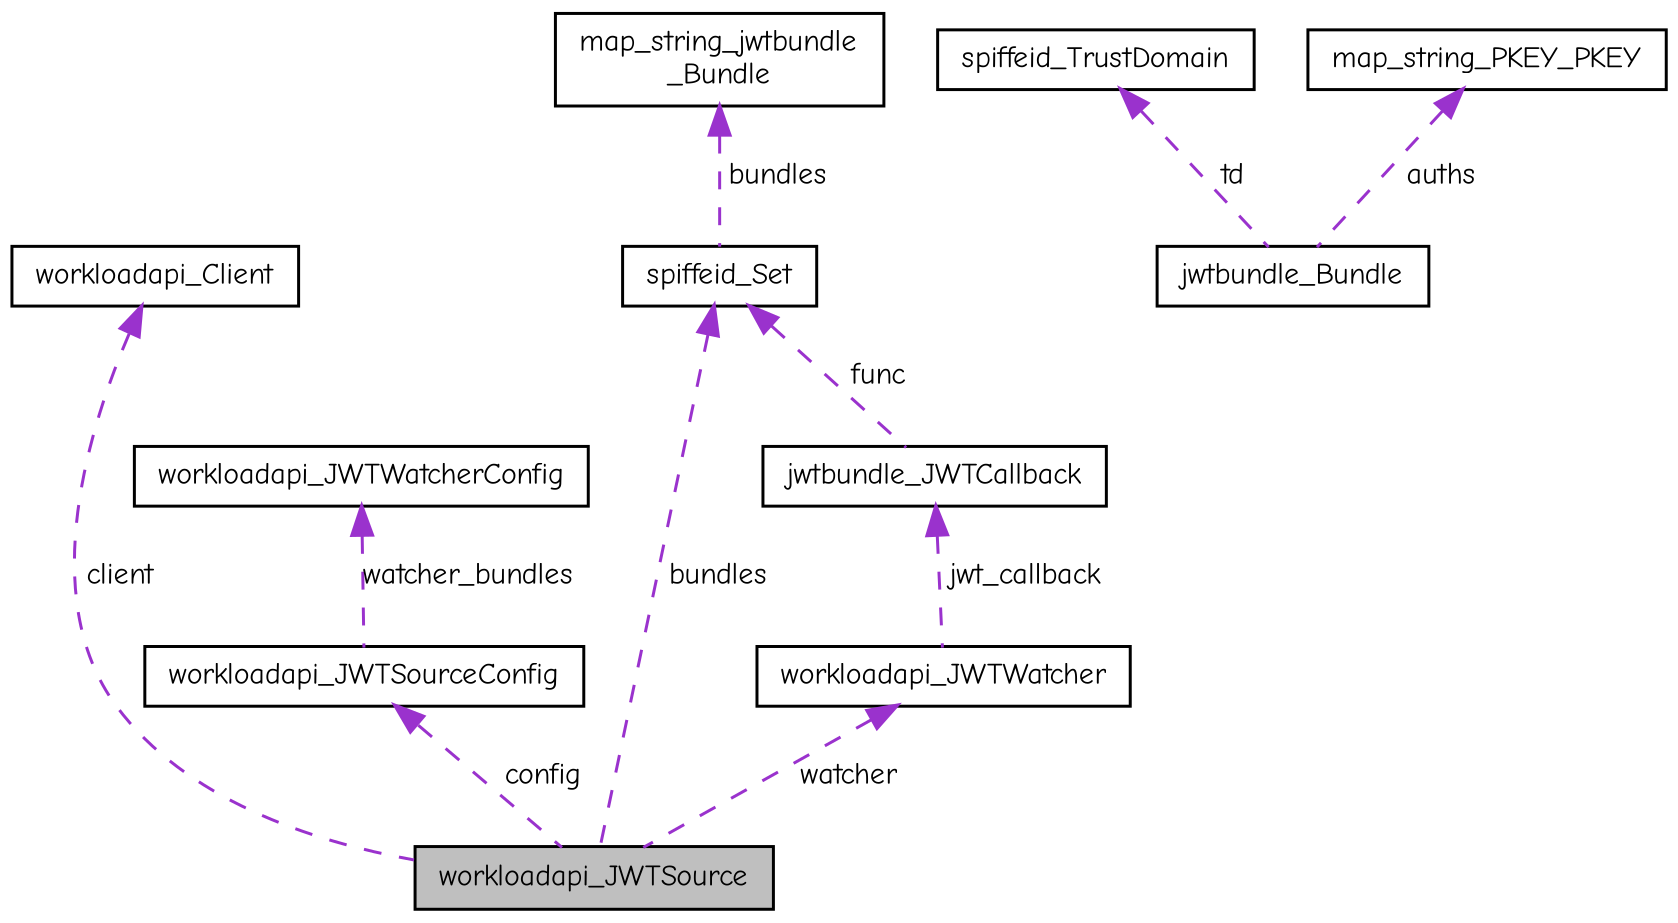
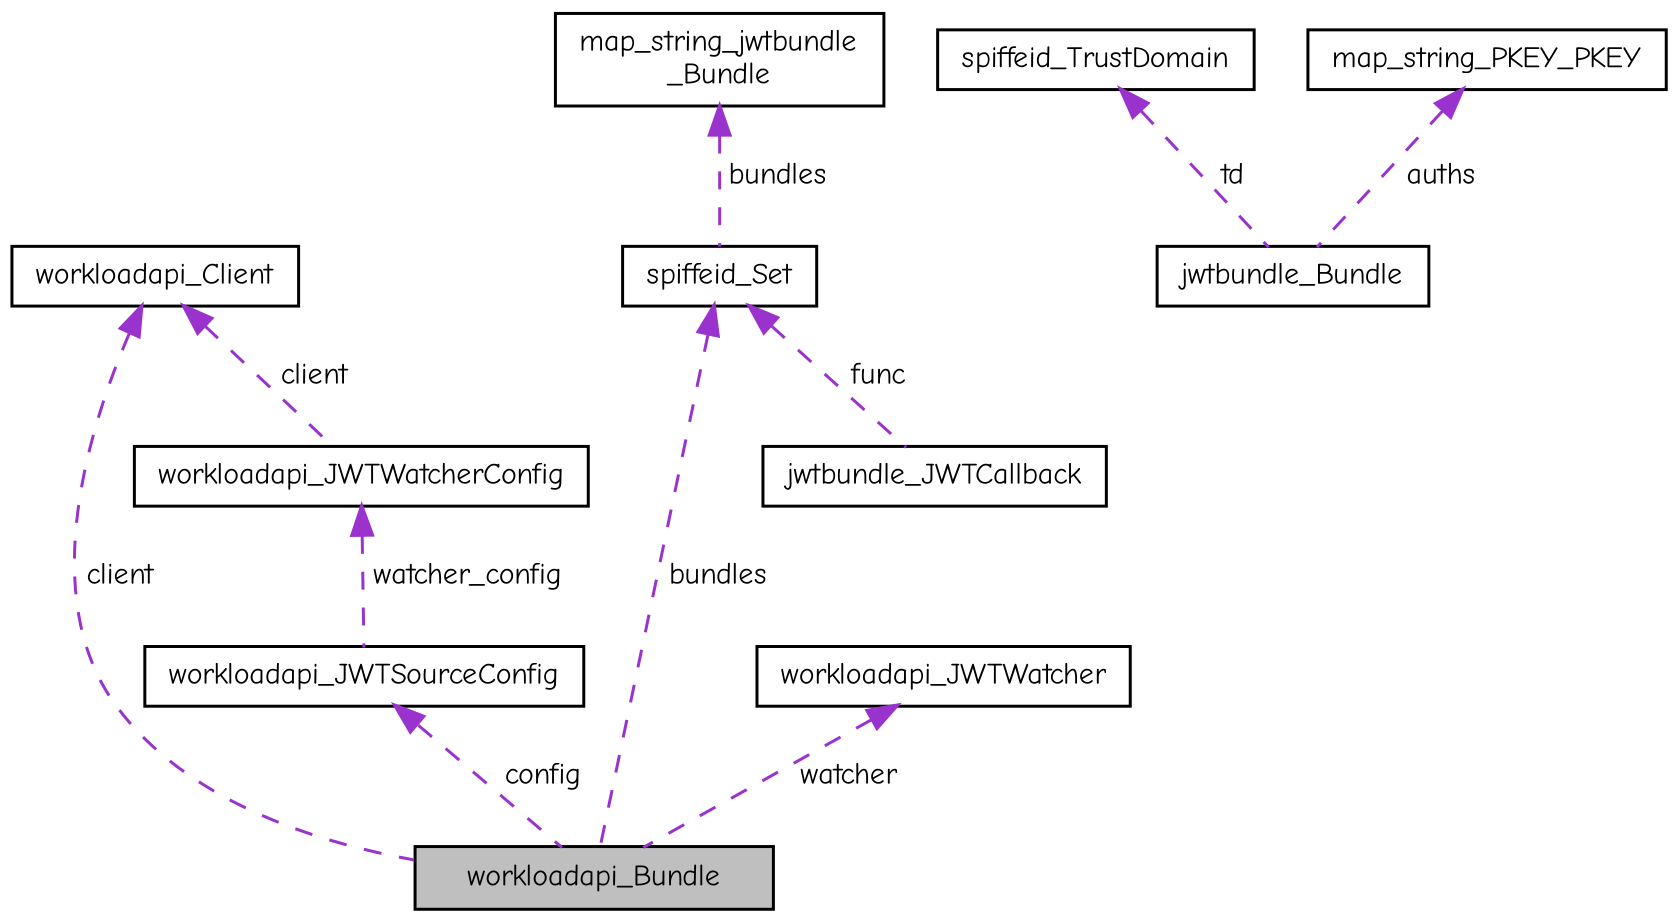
none -> (269, 387)
(464, 576) -> (464, 576)
(940, 592) -> none
(594, 878) -> (594, 878)
